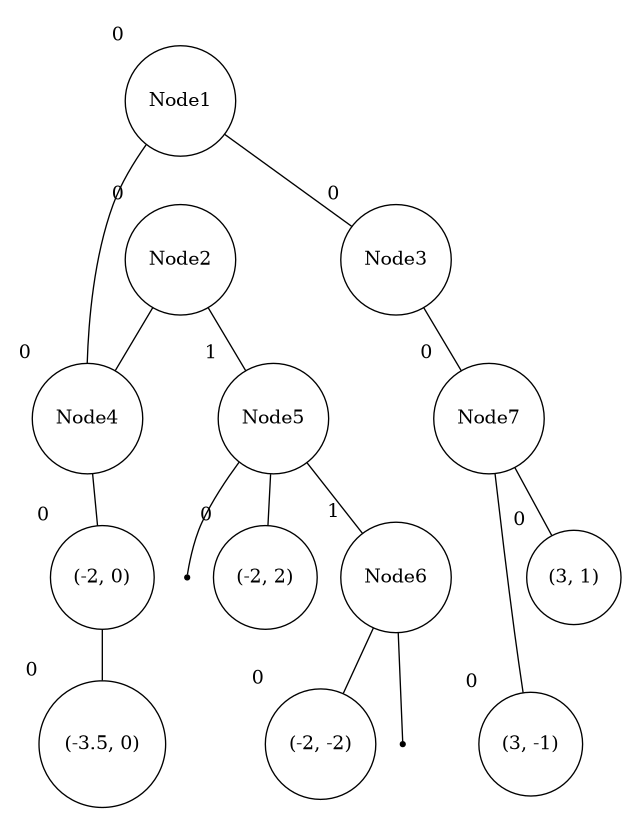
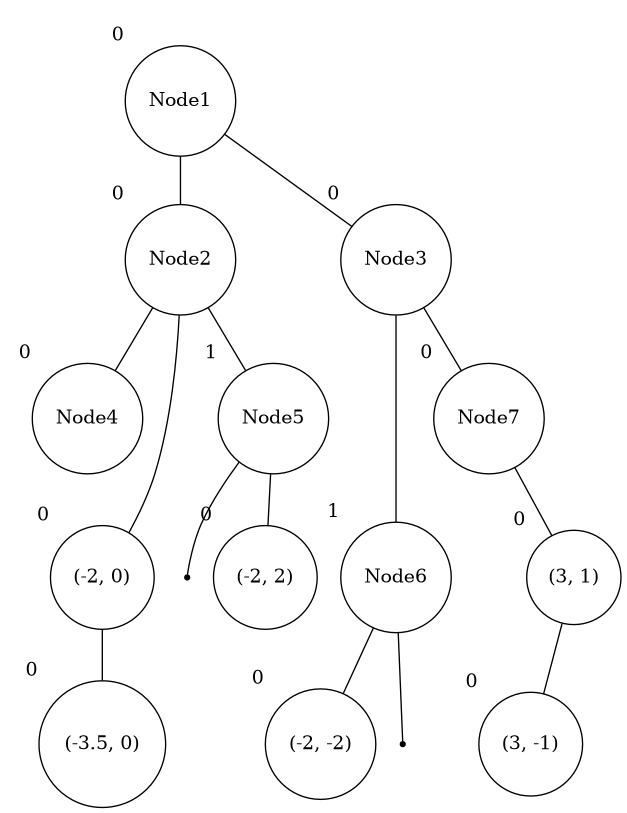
(100, 249) -> (180, 180)
(335, 498) -> (396, 419)
(95, 500) -> (166, 427)
(508, 583) -> (553, 659)
